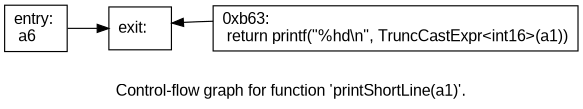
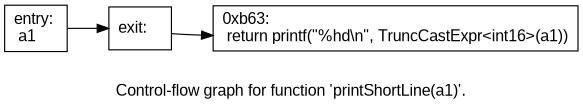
(198, 22) -> (187, 35)
(25, 36) -> (25, 36)
